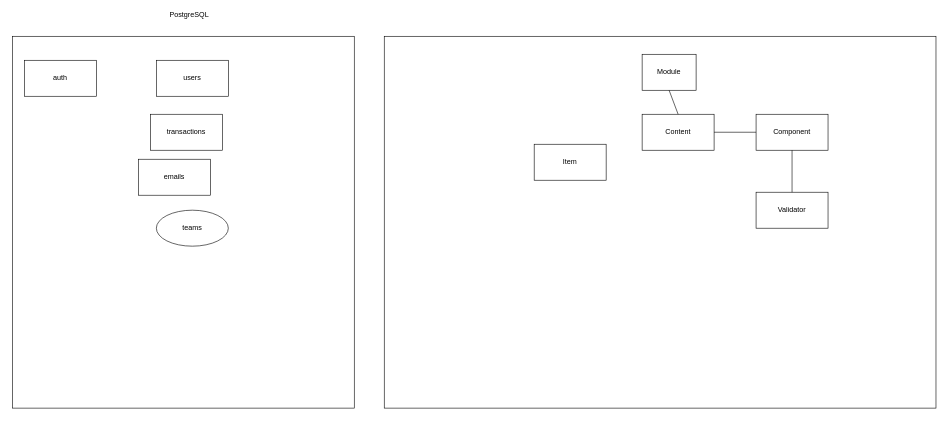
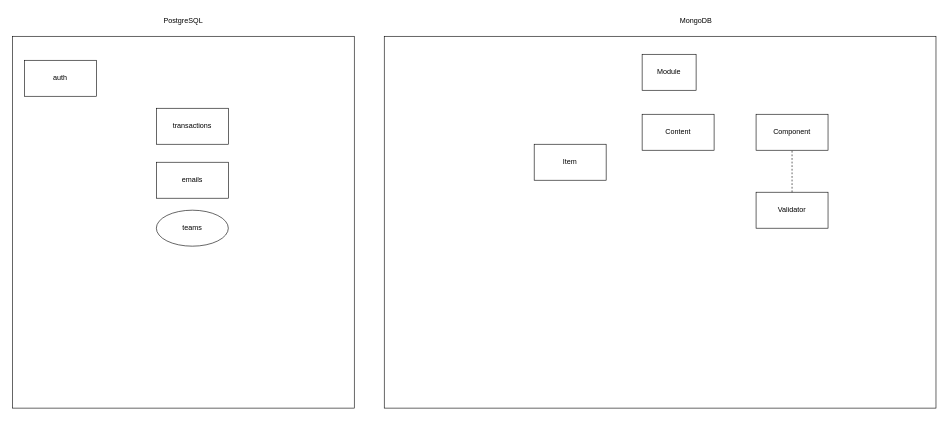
(189, 15) -> (183, 21)
none -> (696, 21)
(192, 78) -> none
(674, 103) -> none
(186, 132) -> (192, 126)
(735, 132) -> none
(792, 171) -> (792, 171)
(174, 177) -> (192, 180)
